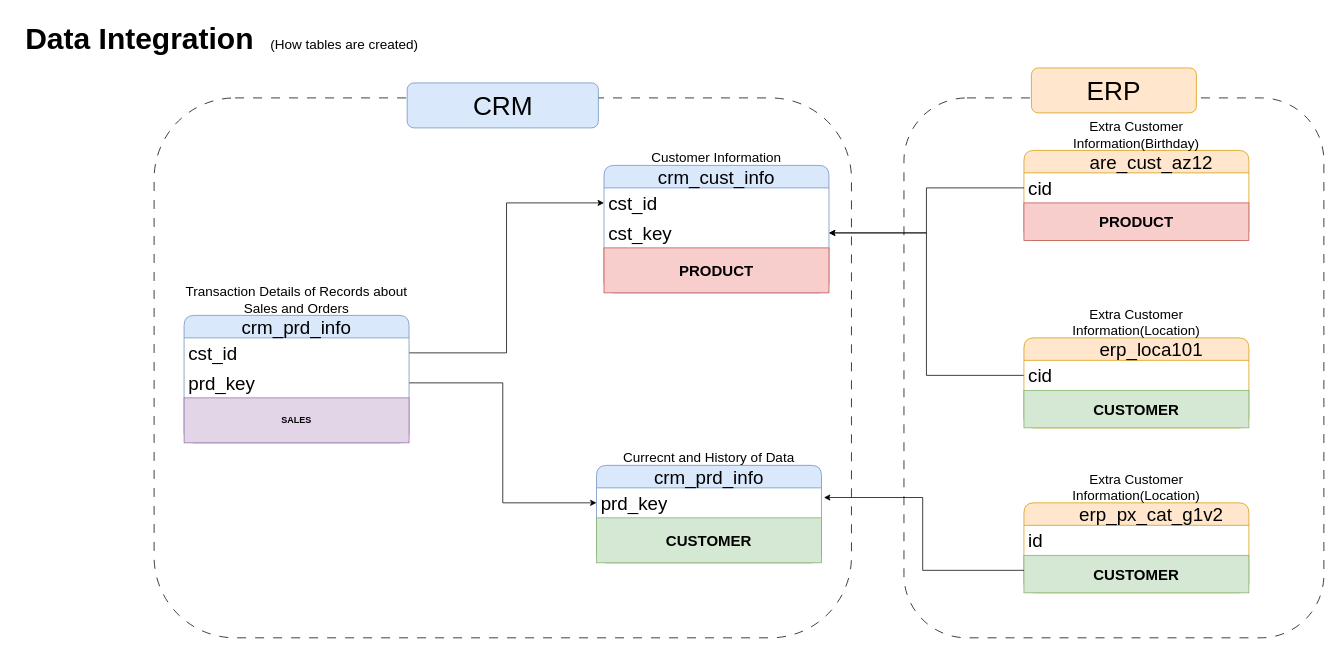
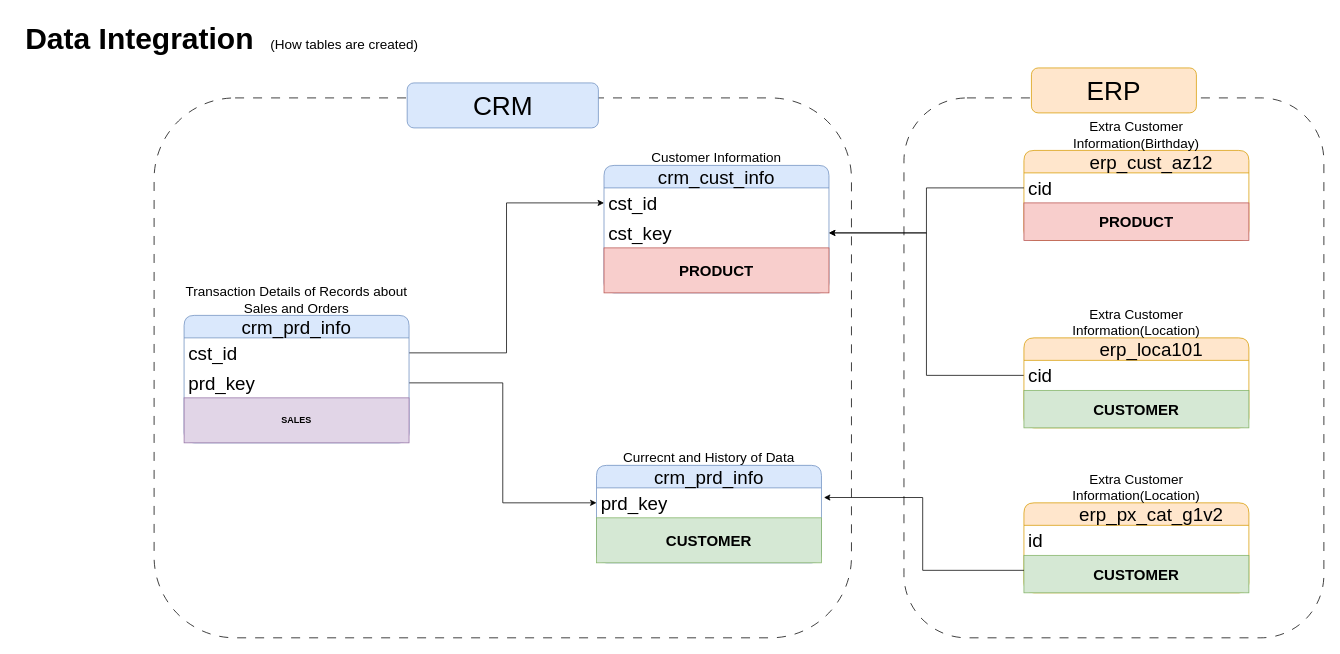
(1137, 162) -> (1137, 162)
